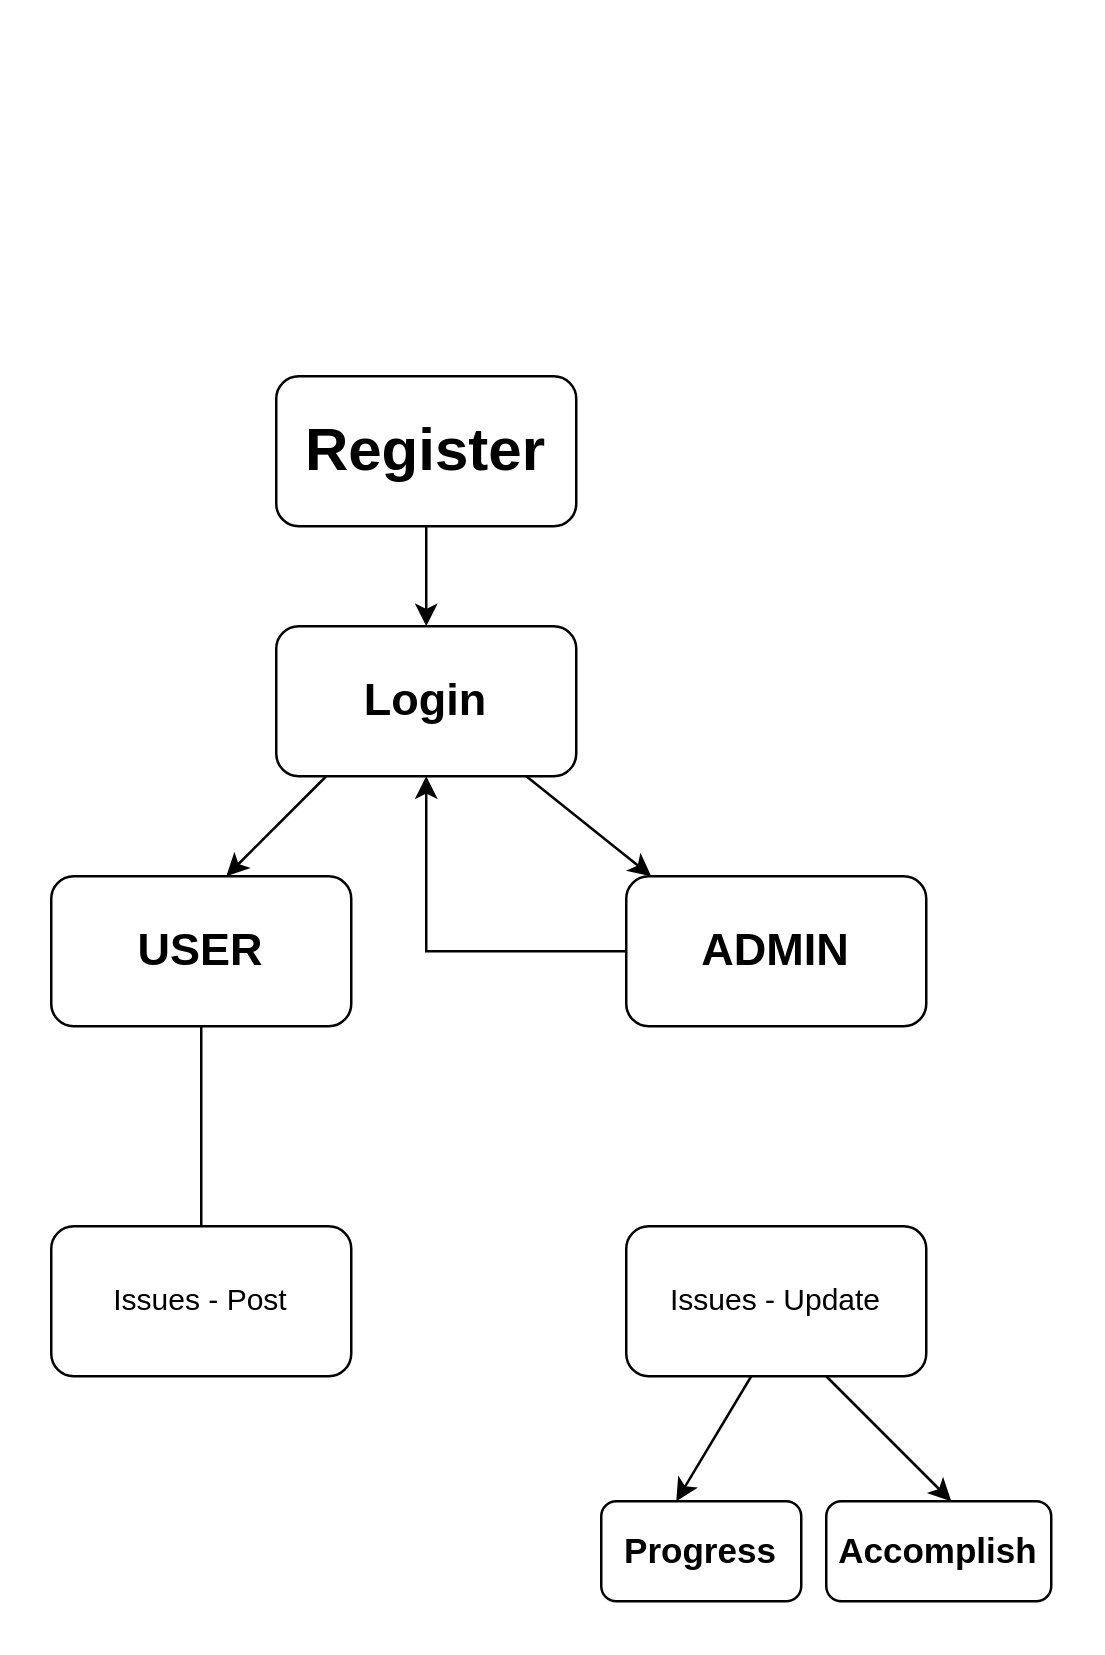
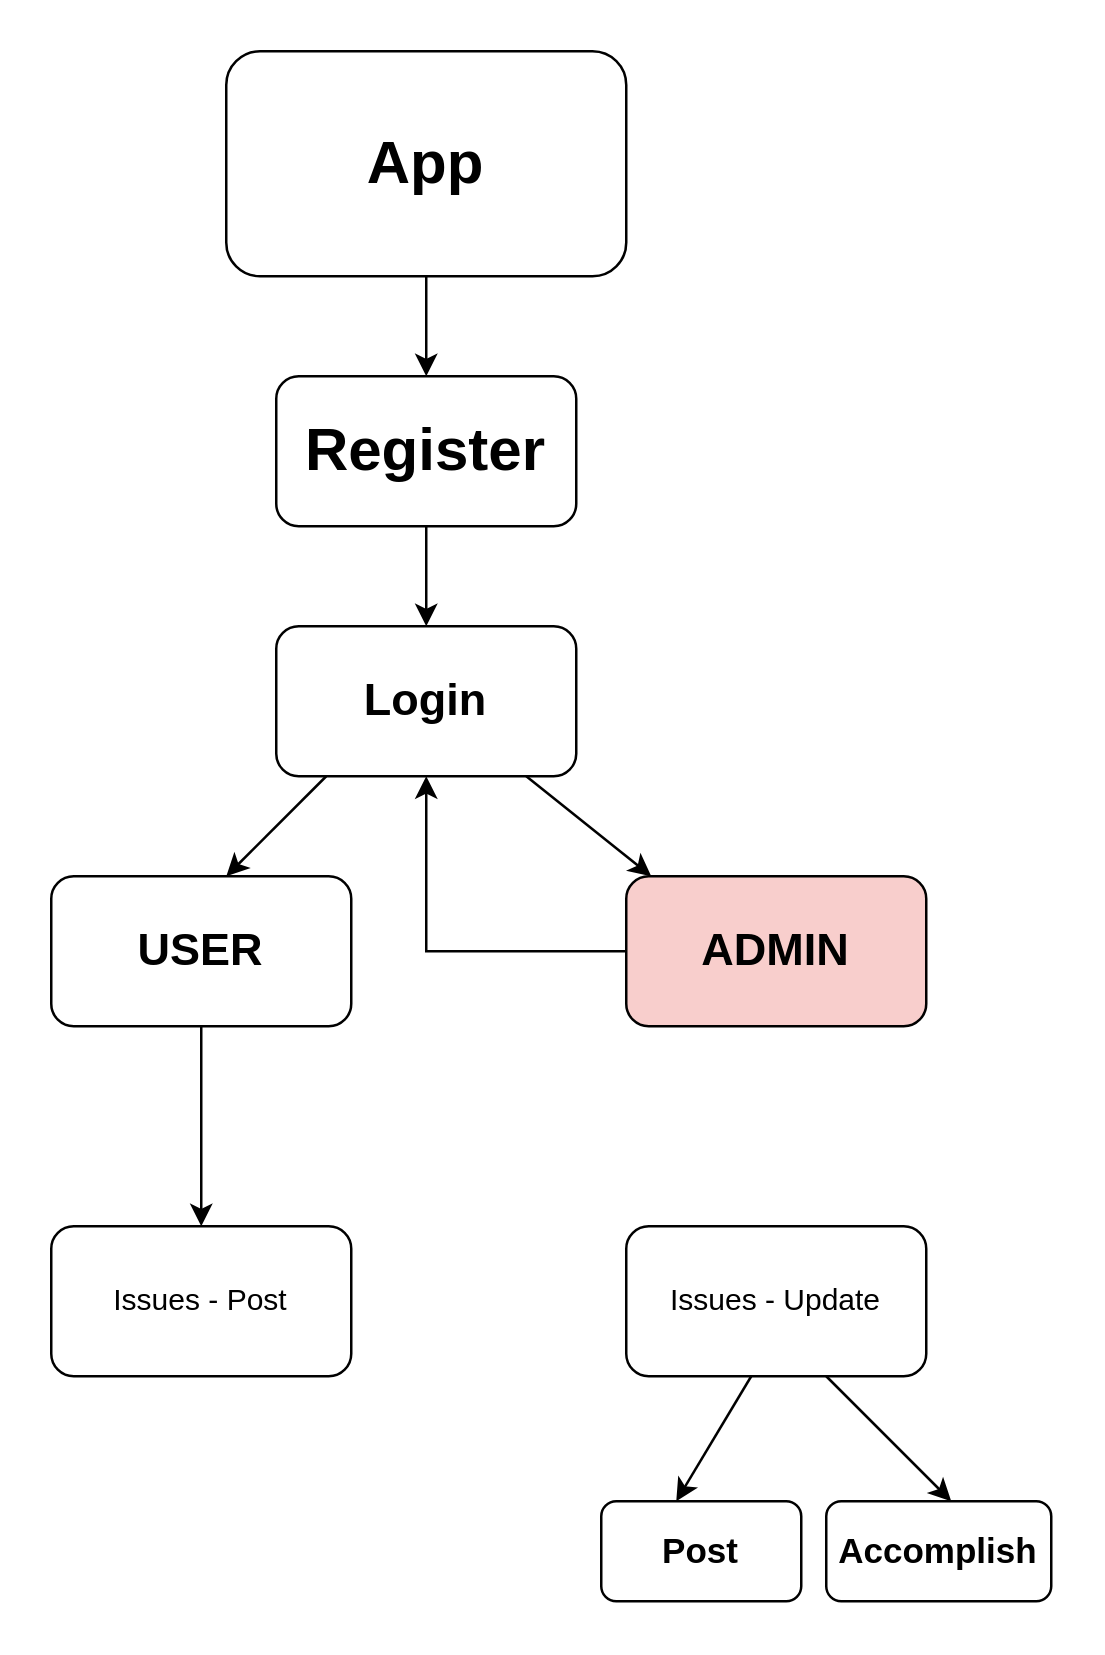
none -> (426, 164)
none -> (426, 318)
(776, 951) -> (776, 951)
(201, 1215) -> (201, 1208)
(701, 1551) -> (701, 1551)
